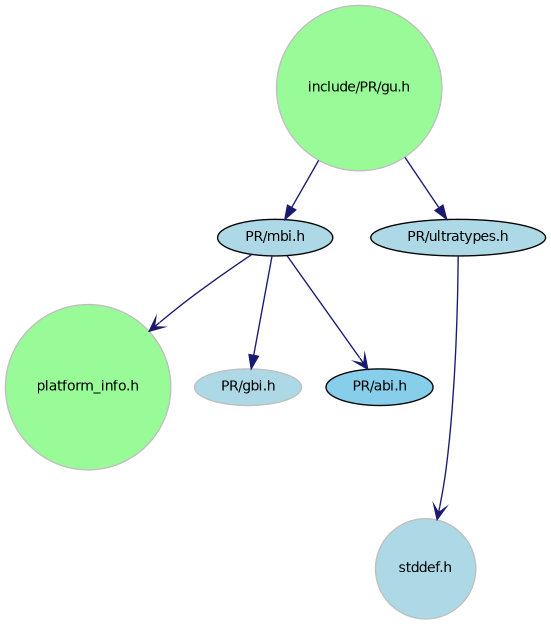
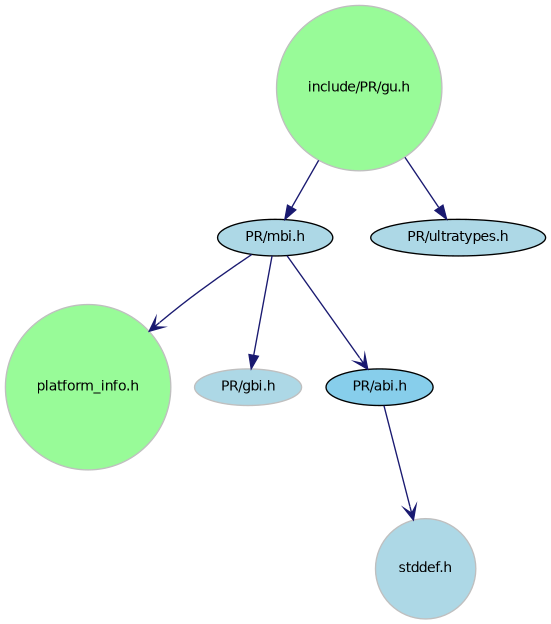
(454, 381) -> (397, 456)
